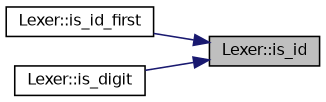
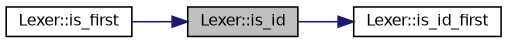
(174, 37) -> (318, 22)
(80, 81) -> (69, 22)
